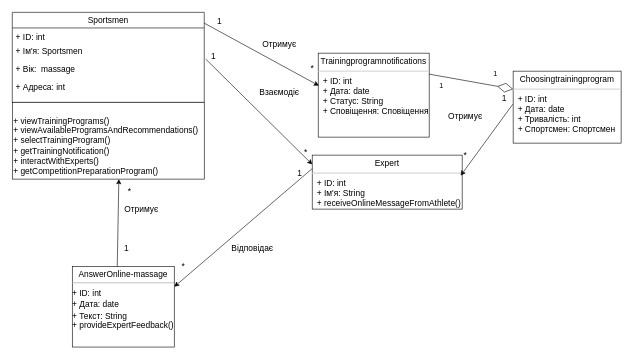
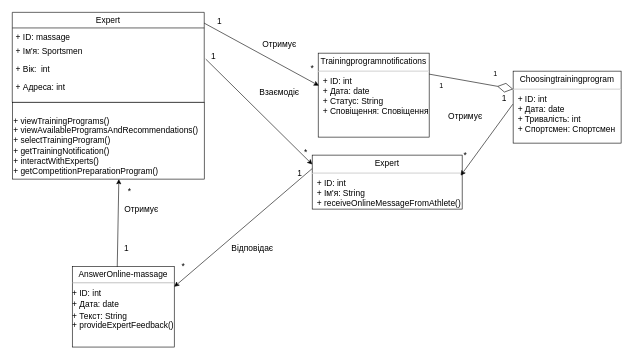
(108, 20) -> (108, 20)
(30, 36) -> (39, 36)
(43, 69) -> (34, 69)
